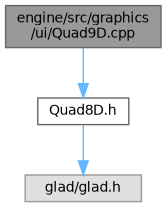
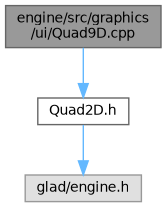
(83, 111) -> (83, 111)
(83, 188) -> (83, 188)
